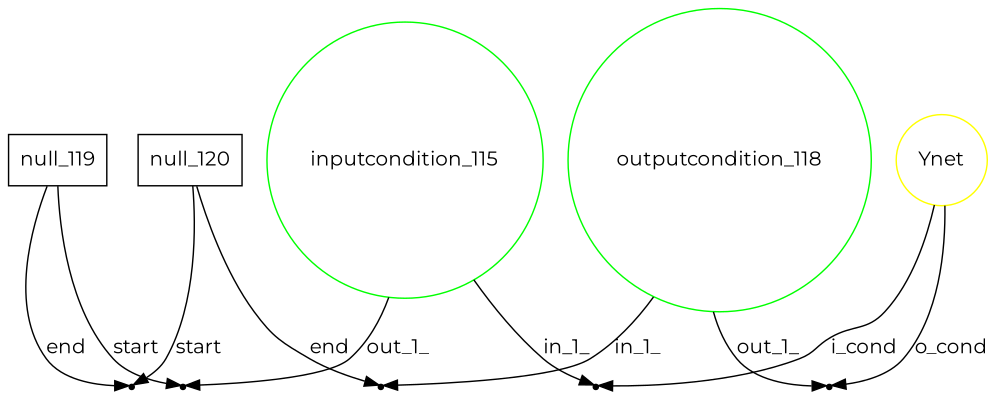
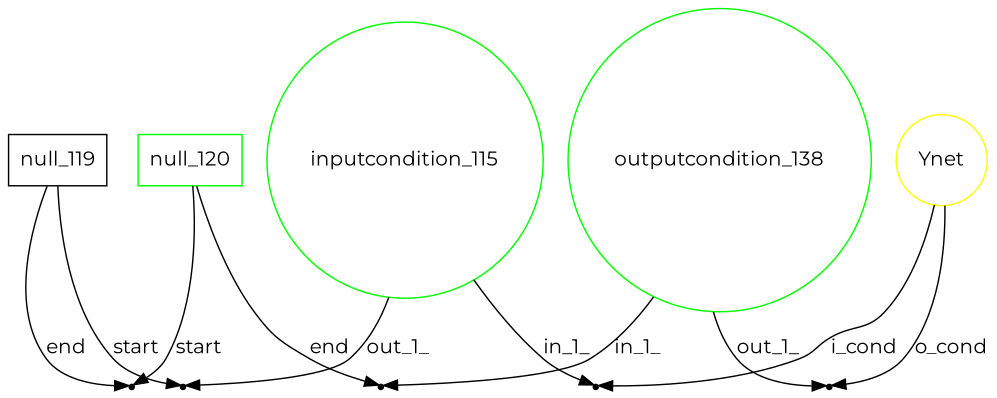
(190, 160) -> (190, 160)
(720, 160) -> (720, 160)
